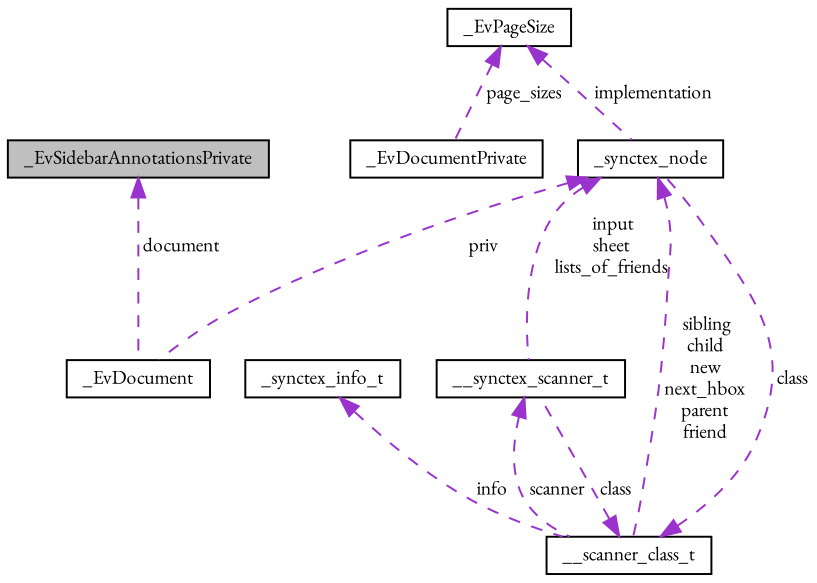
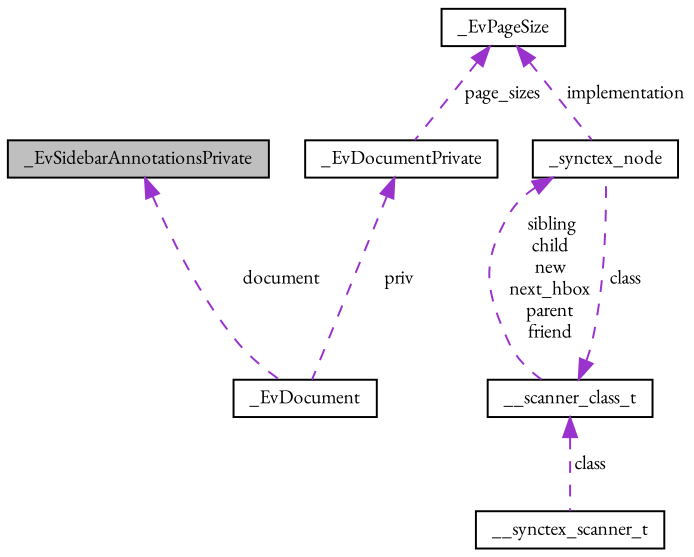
(356, 255) -> (349, 288)
(533, 265) -> none
(323, 379) -> none
(519, 488) -> none
